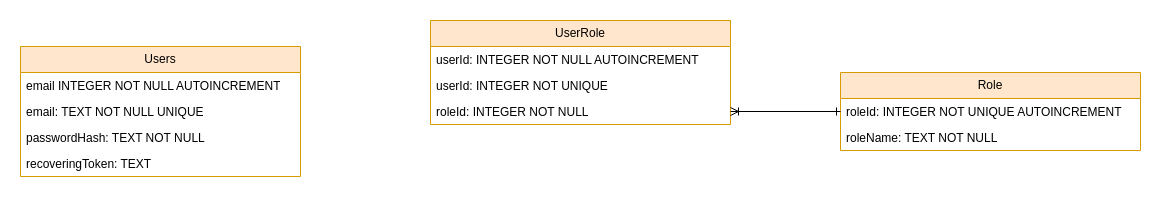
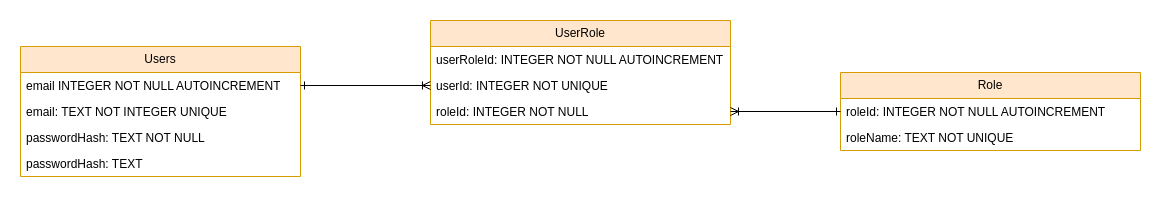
(556, 61) -> (568, 61)
none -> (365, 86)
(106, 113) -> (116, 113)
(972, 113) -> (965, 113)
(916, 139) -> (923, 139)
(92, 165) -> (84, 165)
